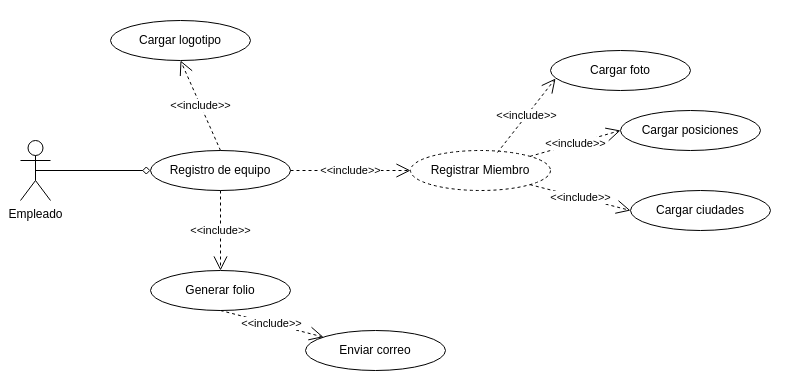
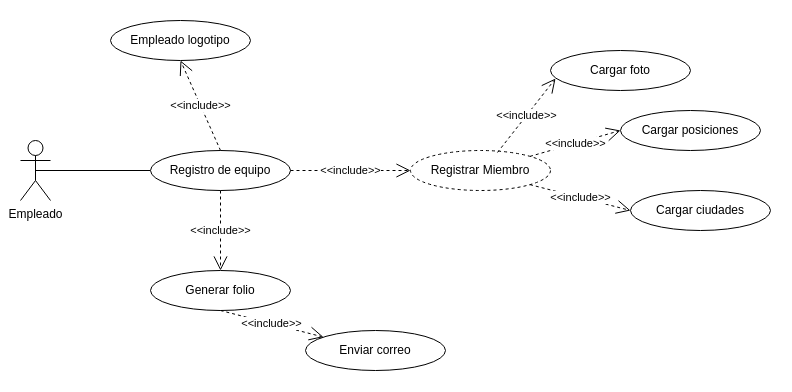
(181, 41) -> (181, 41)
(142, 171) -> (146, 171)
